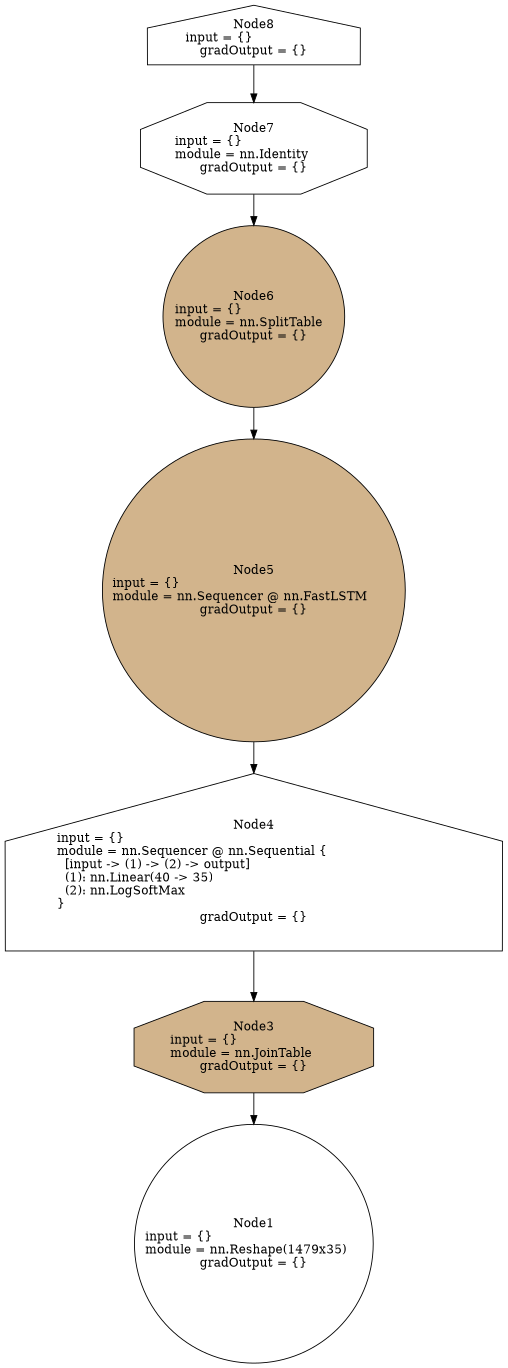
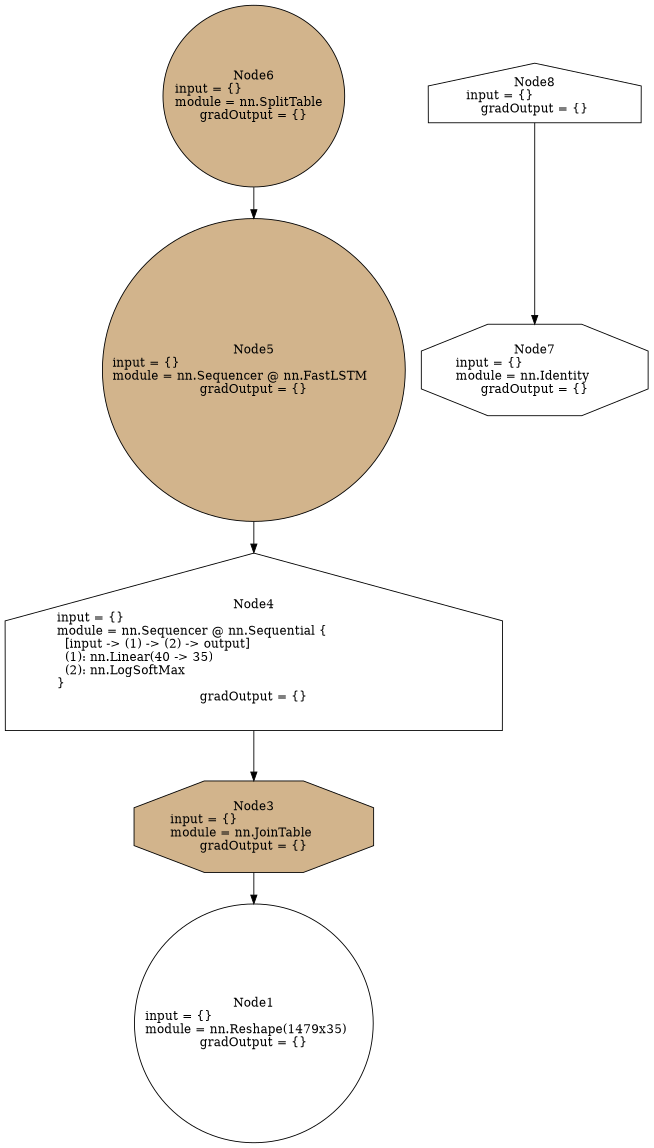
(254, 205) -> none
